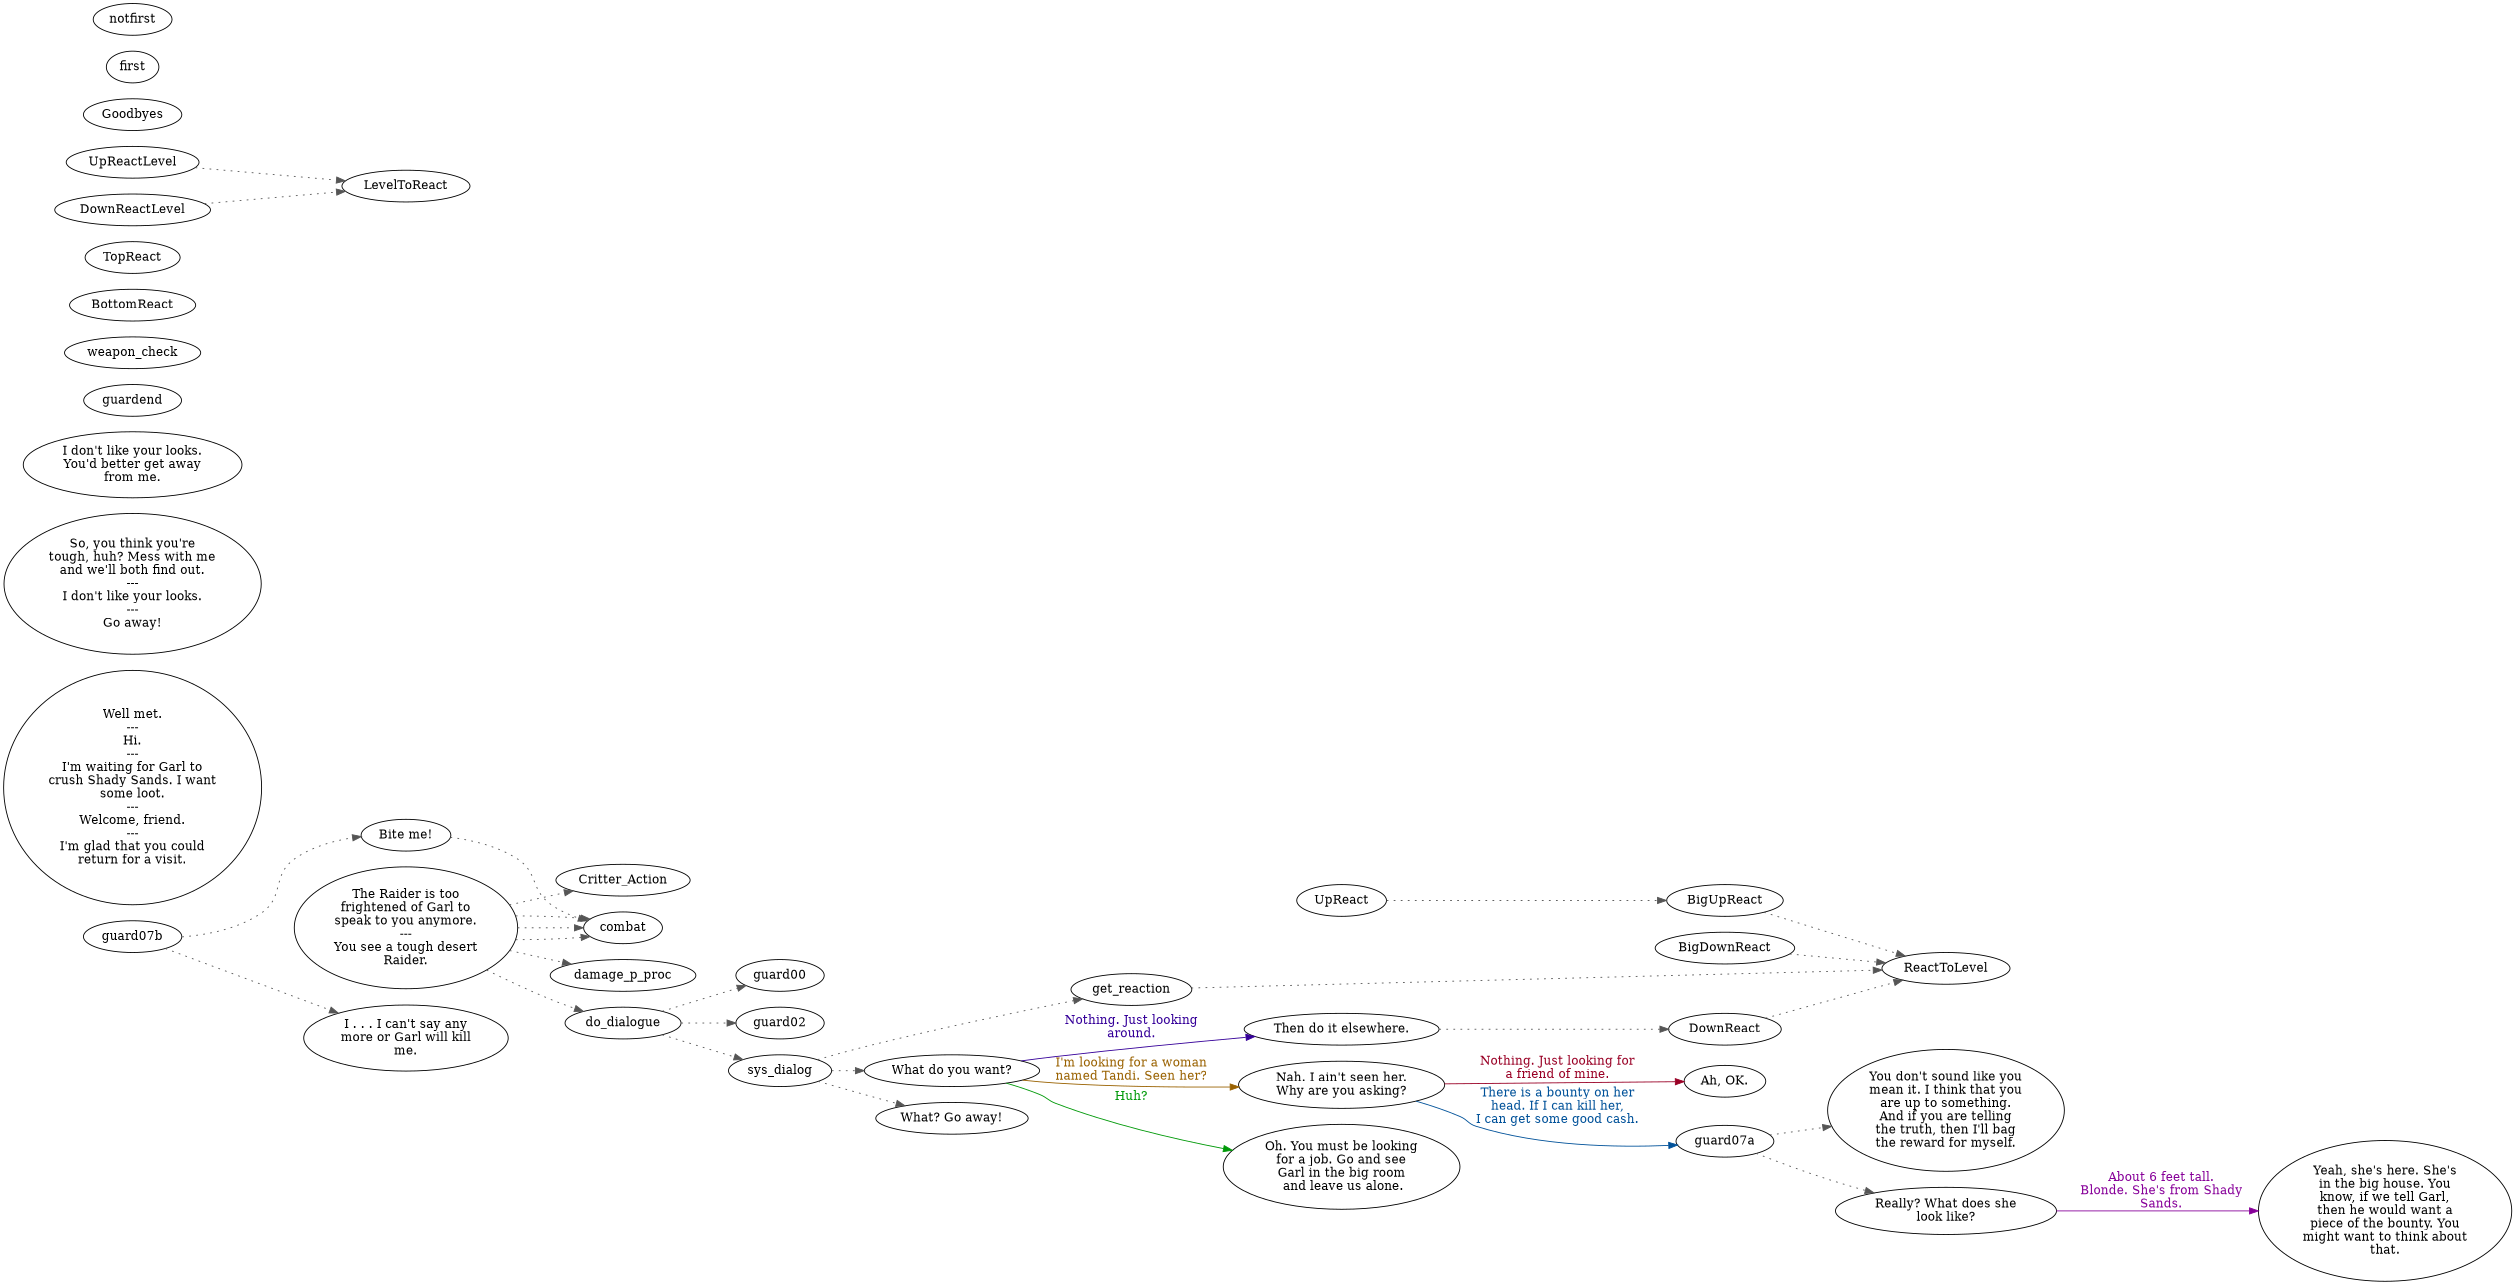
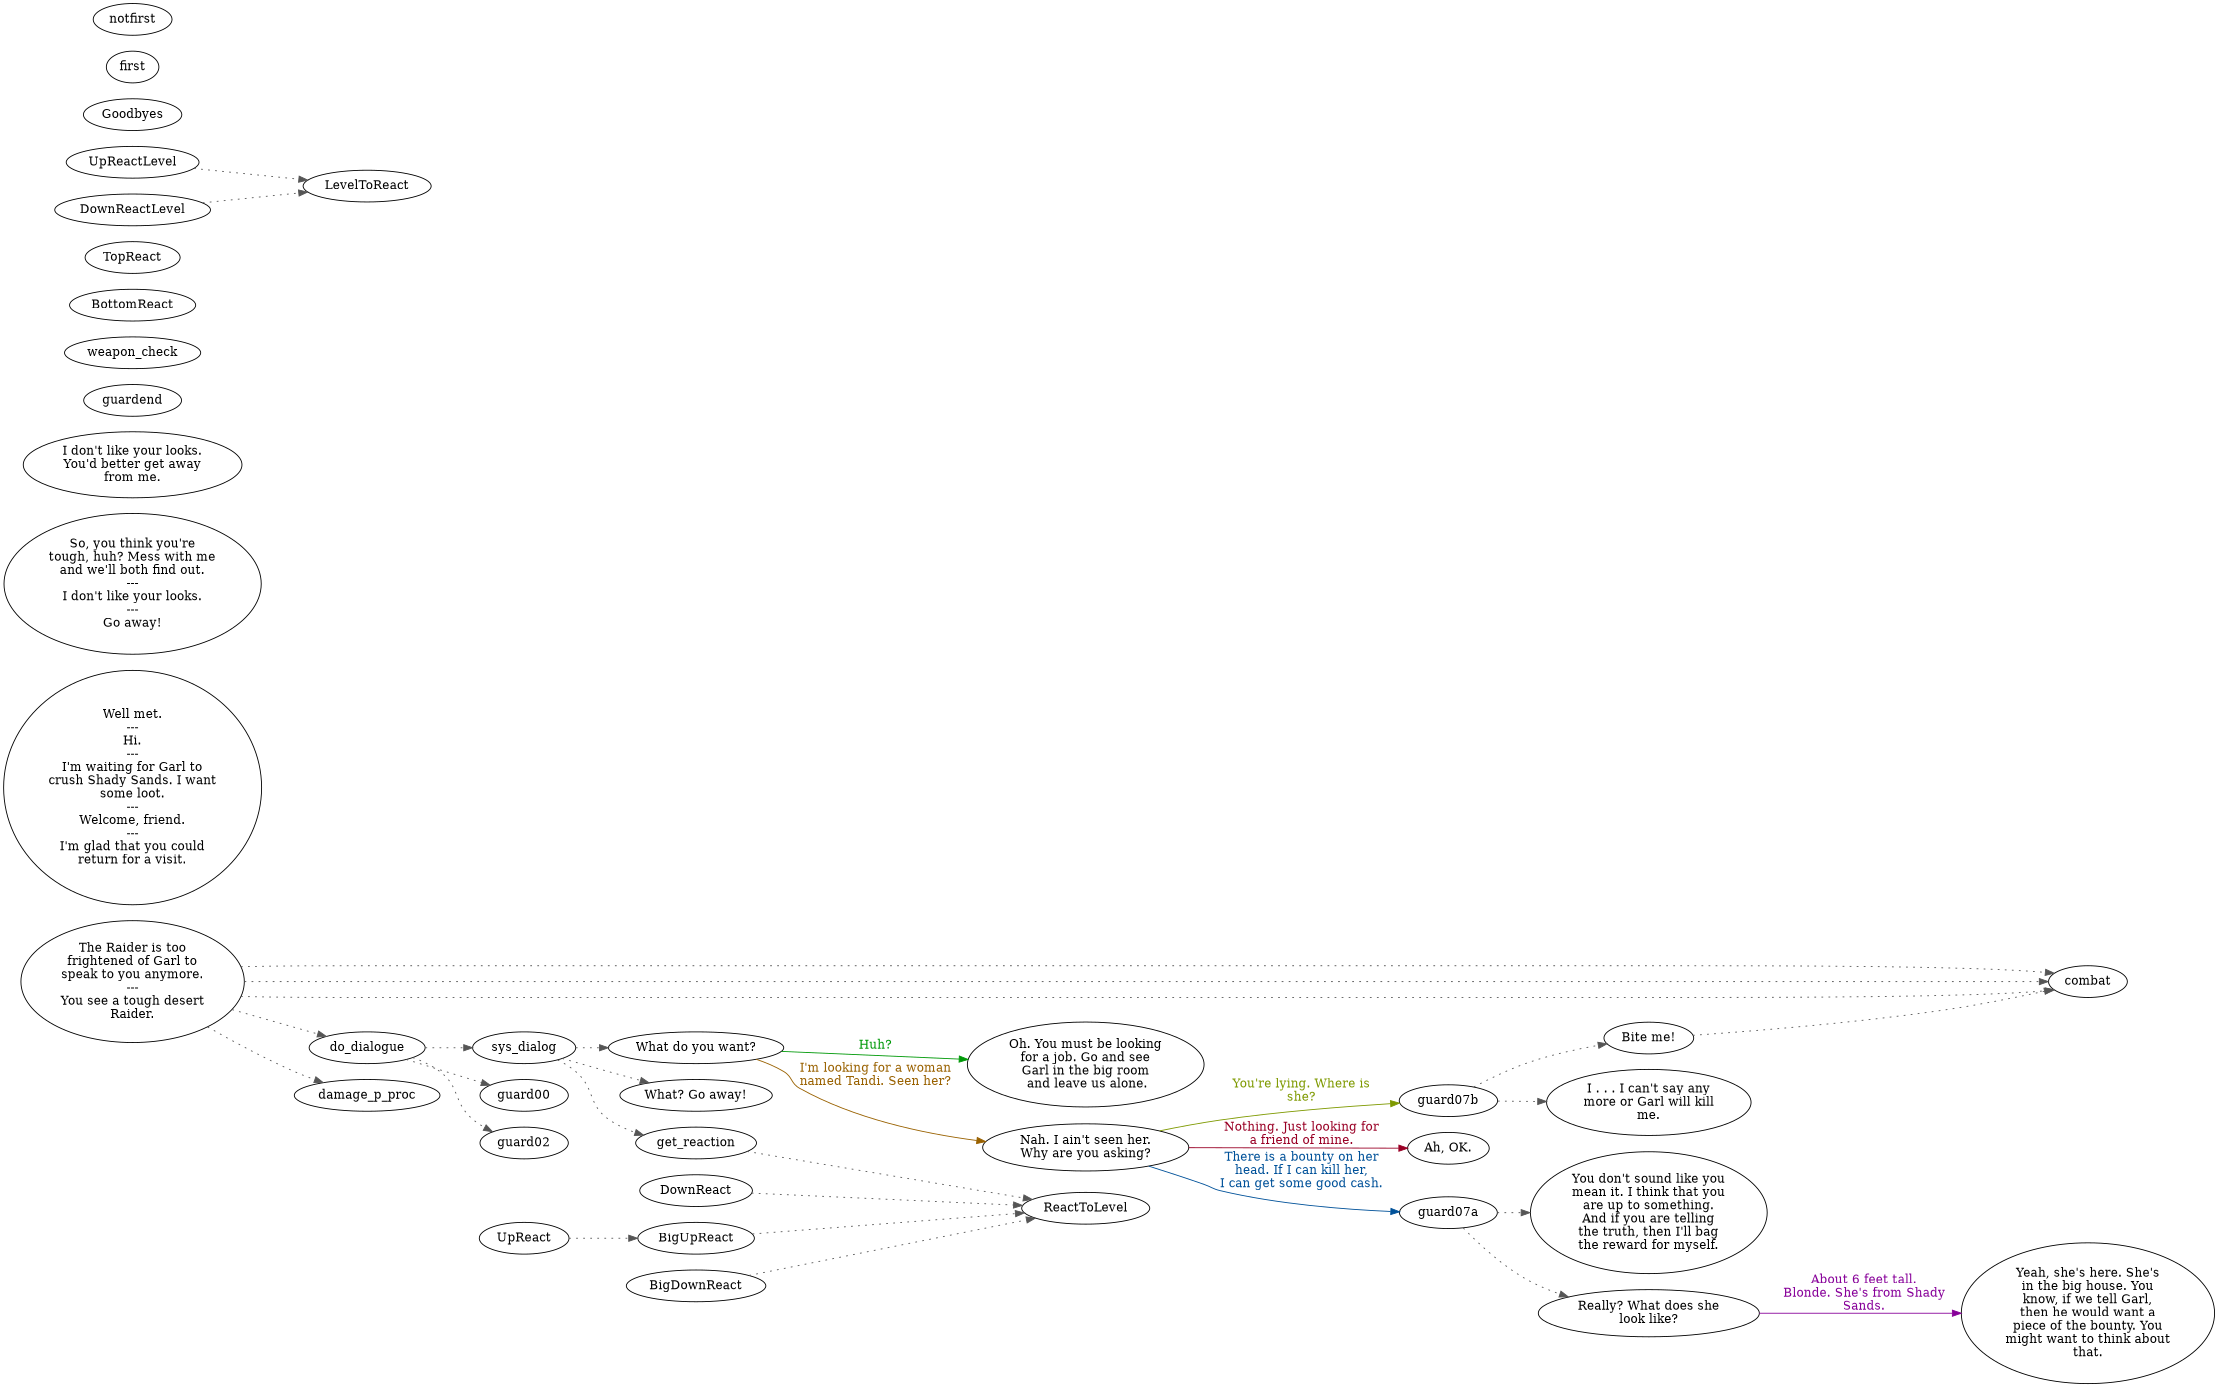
(623, 880) -> none
(1342, 1029) -> none
none -> (1275, 1113)
